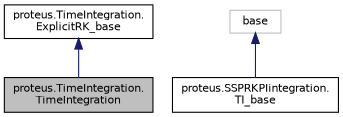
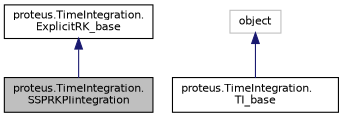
(255, 22) -> (255, 22)
(79, 95) -> (79, 95)
(255, 95) -> (255, 95)
